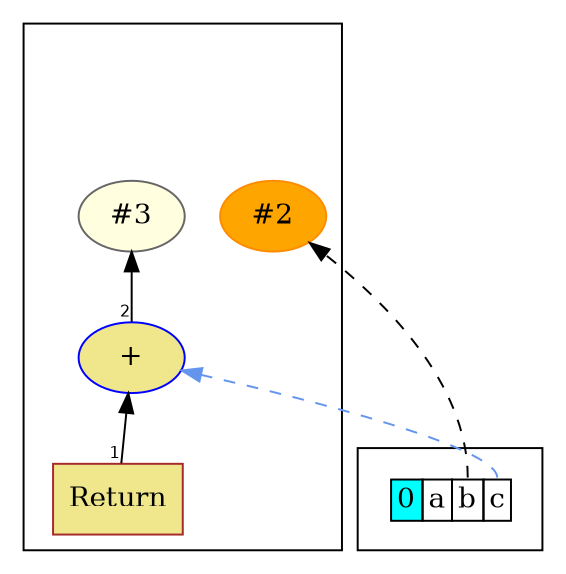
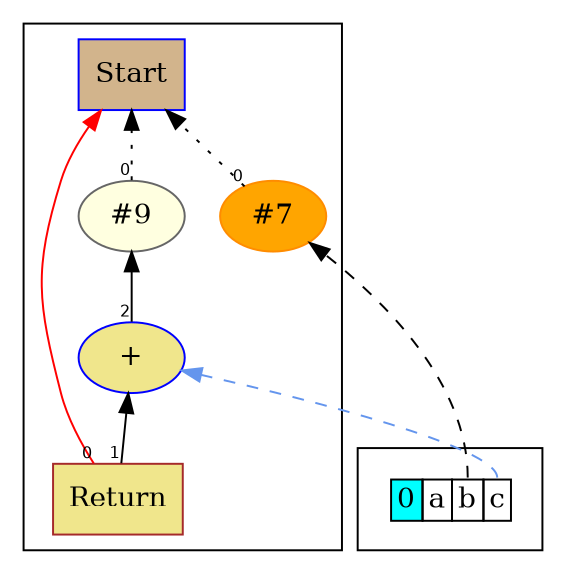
none -> (132, 75)
(132, 216) -> (132, 216)
(273, 216) -> (273, 216)
